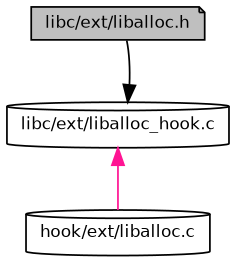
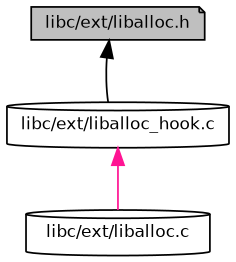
(129, 62) -> (106, 80)
(118, 233) -> (118, 233)
